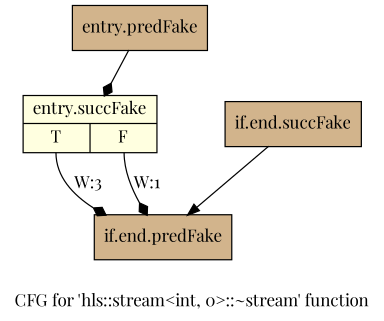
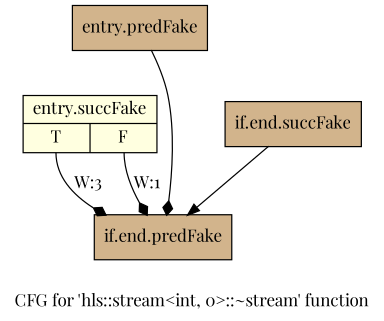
(120, 67) -> (172, 124)
